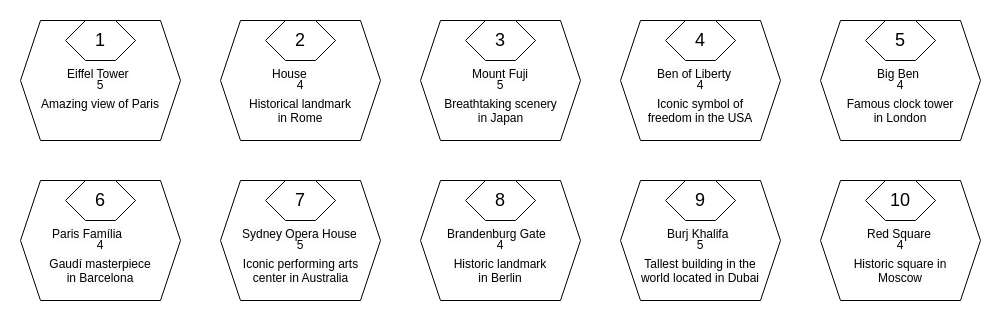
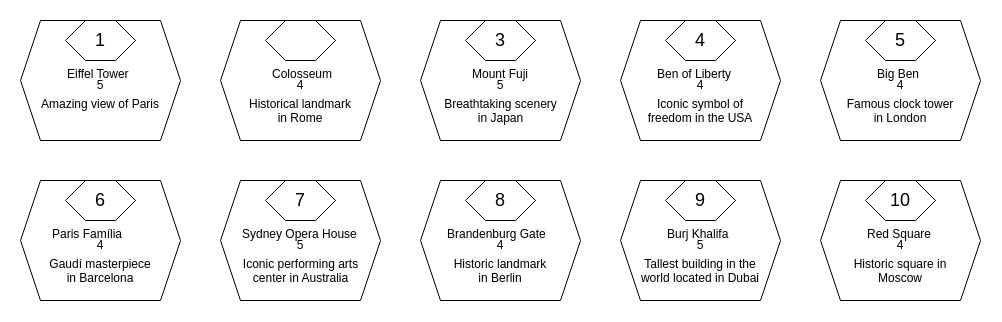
(301, 41) -> none
(289, 75) -> (301, 75)
